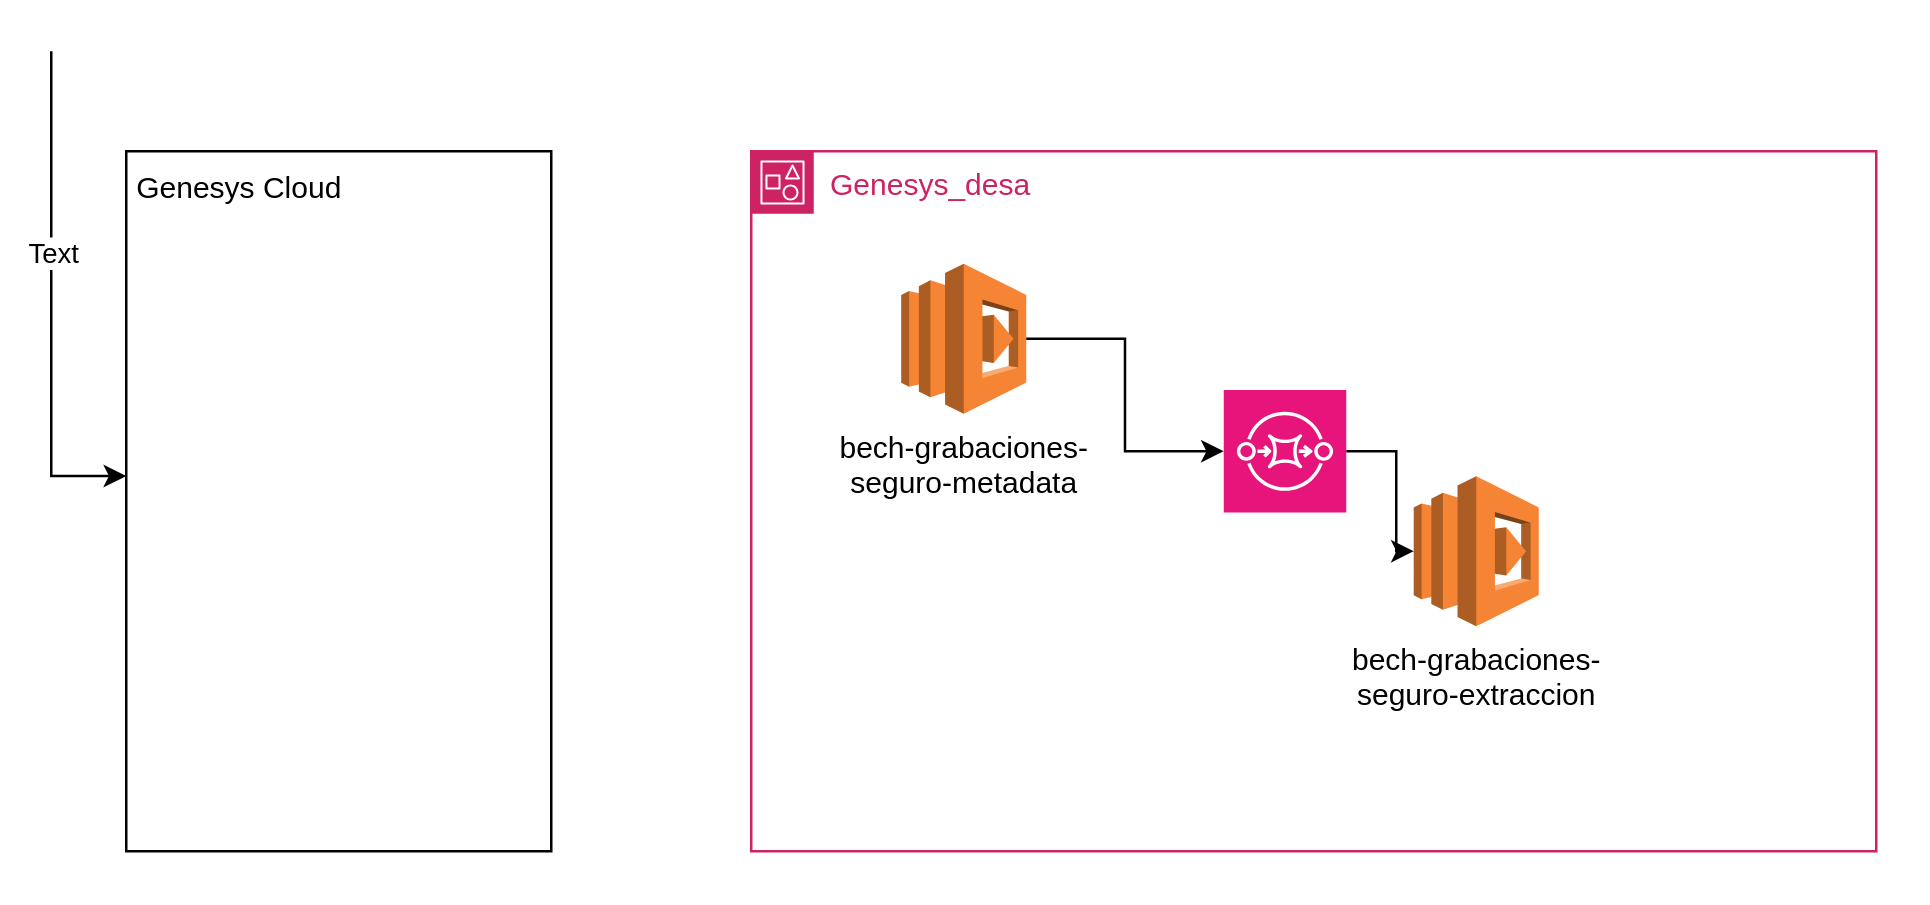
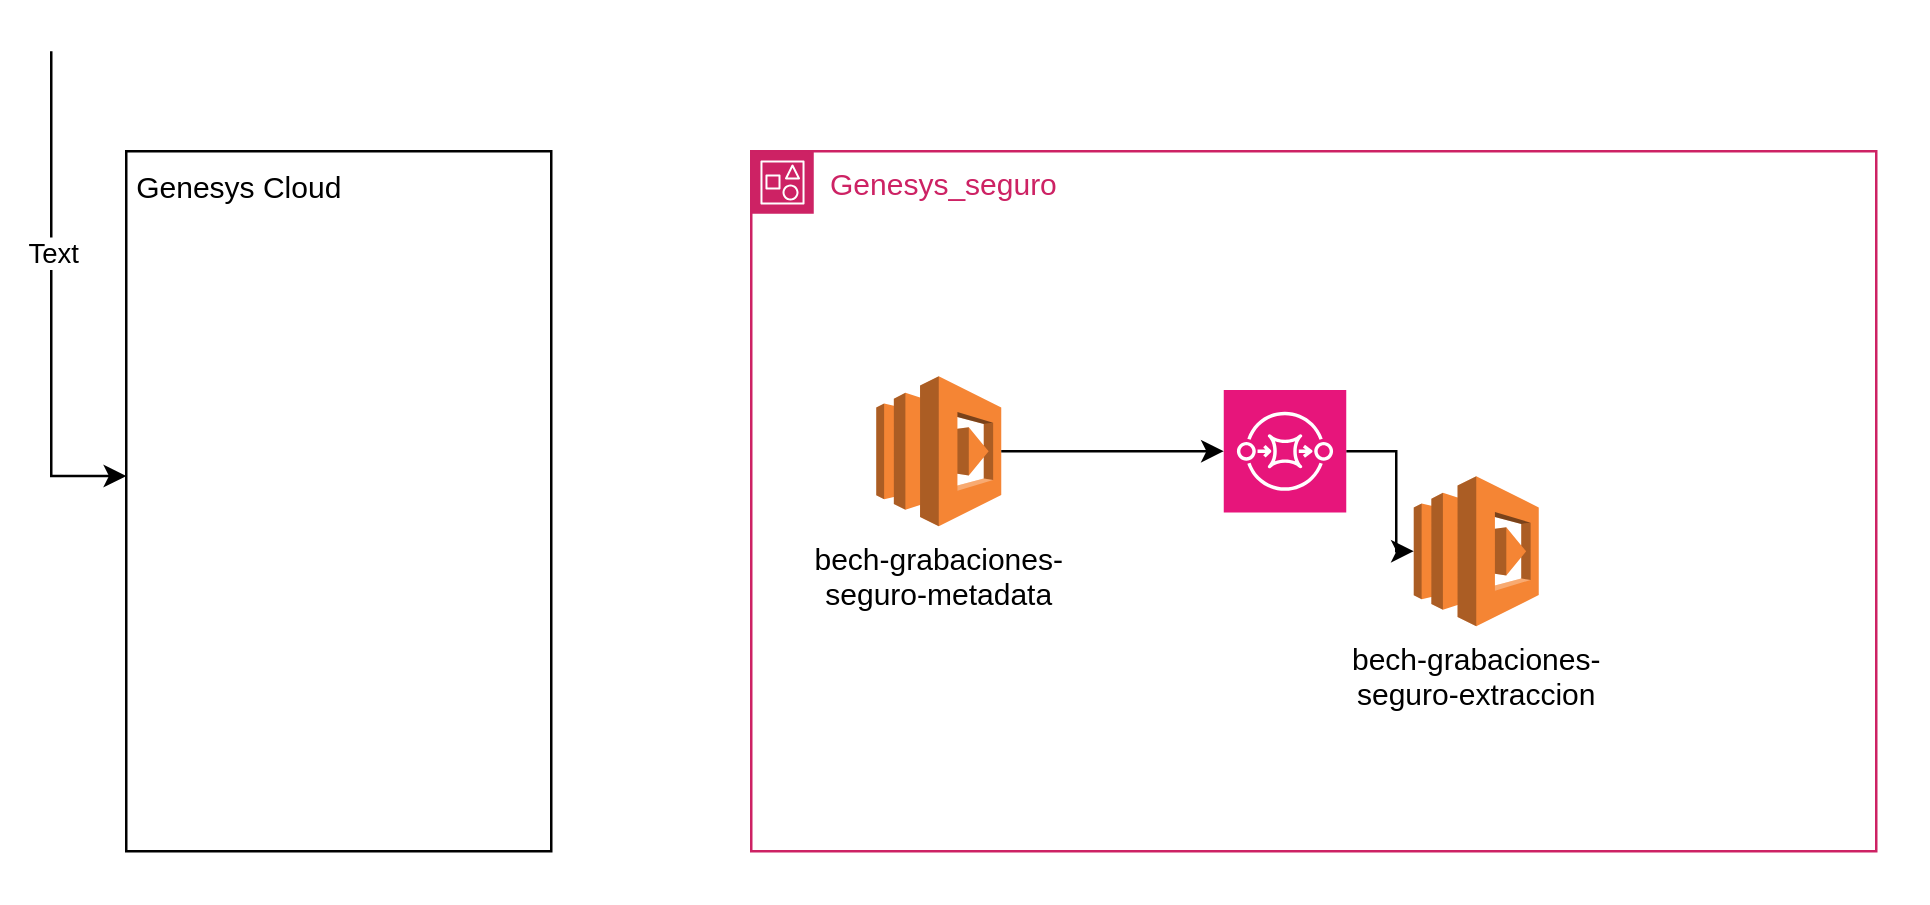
(932, 187) -> (949, 187)
(964, 339) -> (939, 451)
